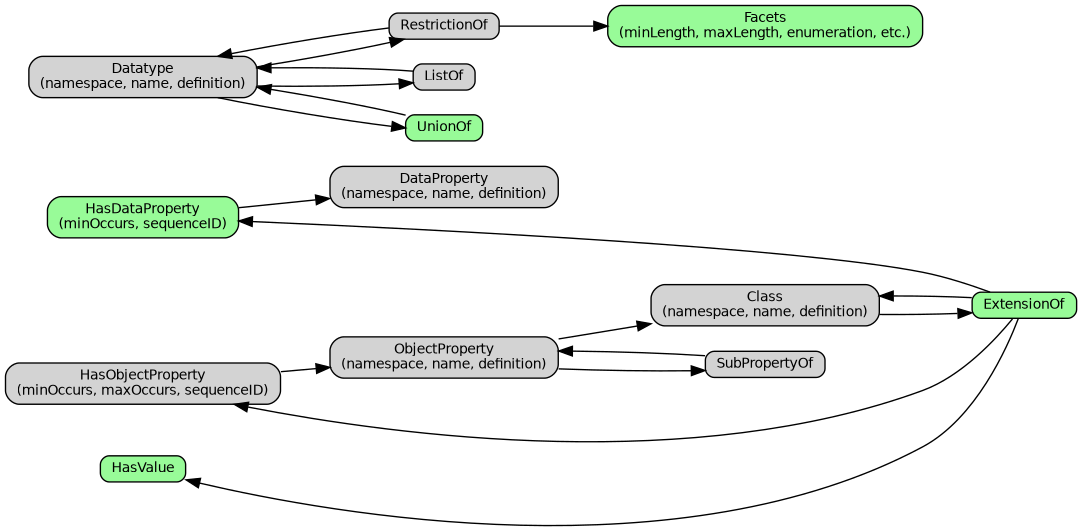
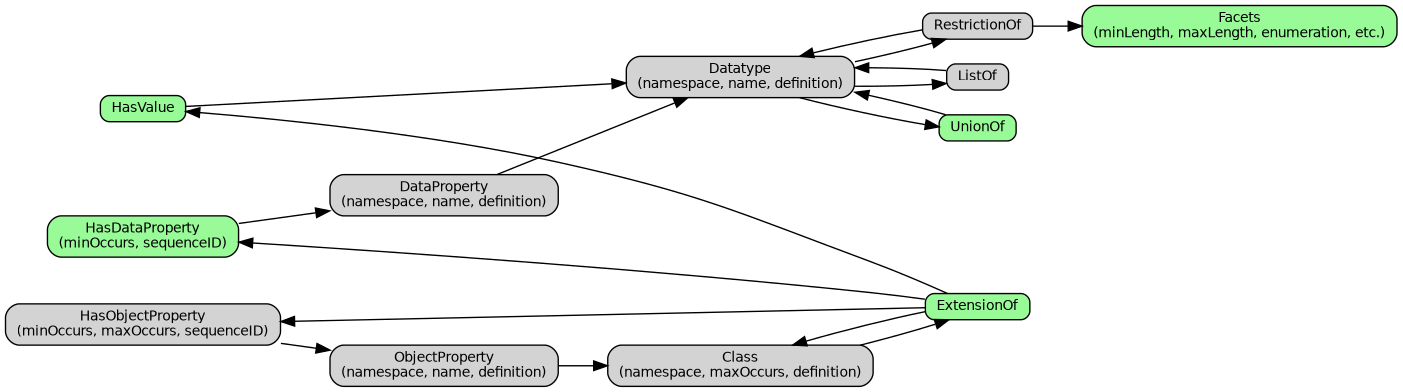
none -> (399, 95)
none -> (586, 139)
(765, 305) -> (740, 366)
(765, 364) -> none
